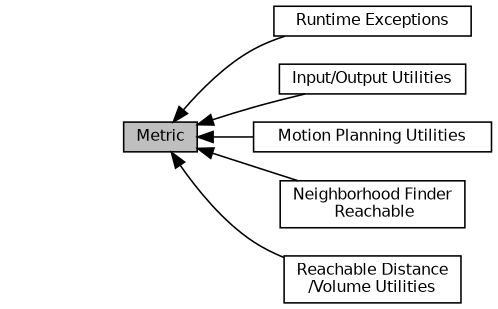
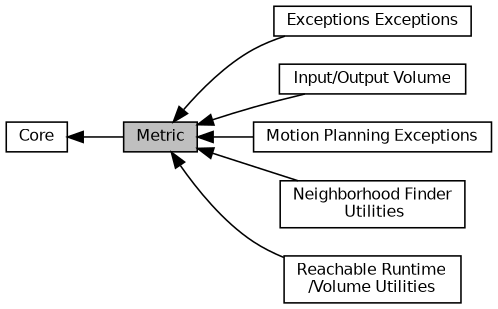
(373, 21) -> (373, 21)
(373, 79) -> (373, 79)
none -> (37, 137)
(373, 137) -> (373, 137)
(373, 204) -> (373, 204)
(373, 279) -> (373, 279)
